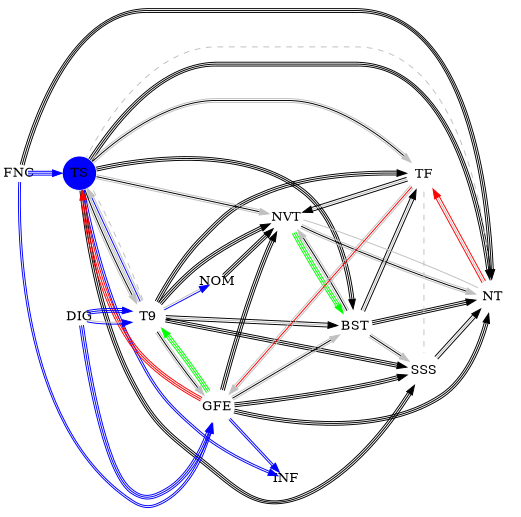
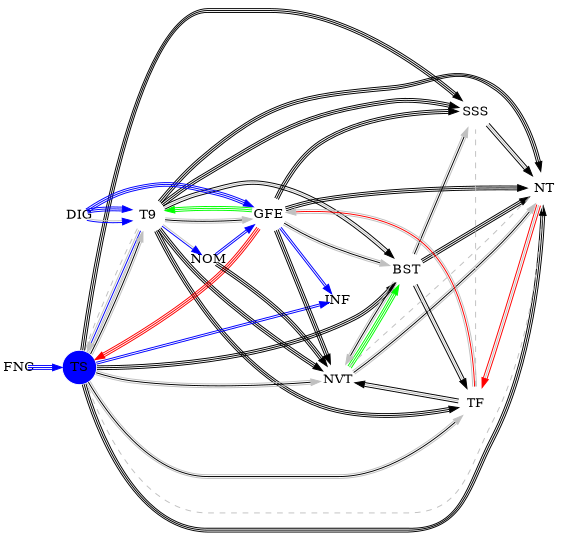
(305, 11) -> (355, 91)
(396, 253) -> (440, 284)
(60, 411) -> (231, 243)
